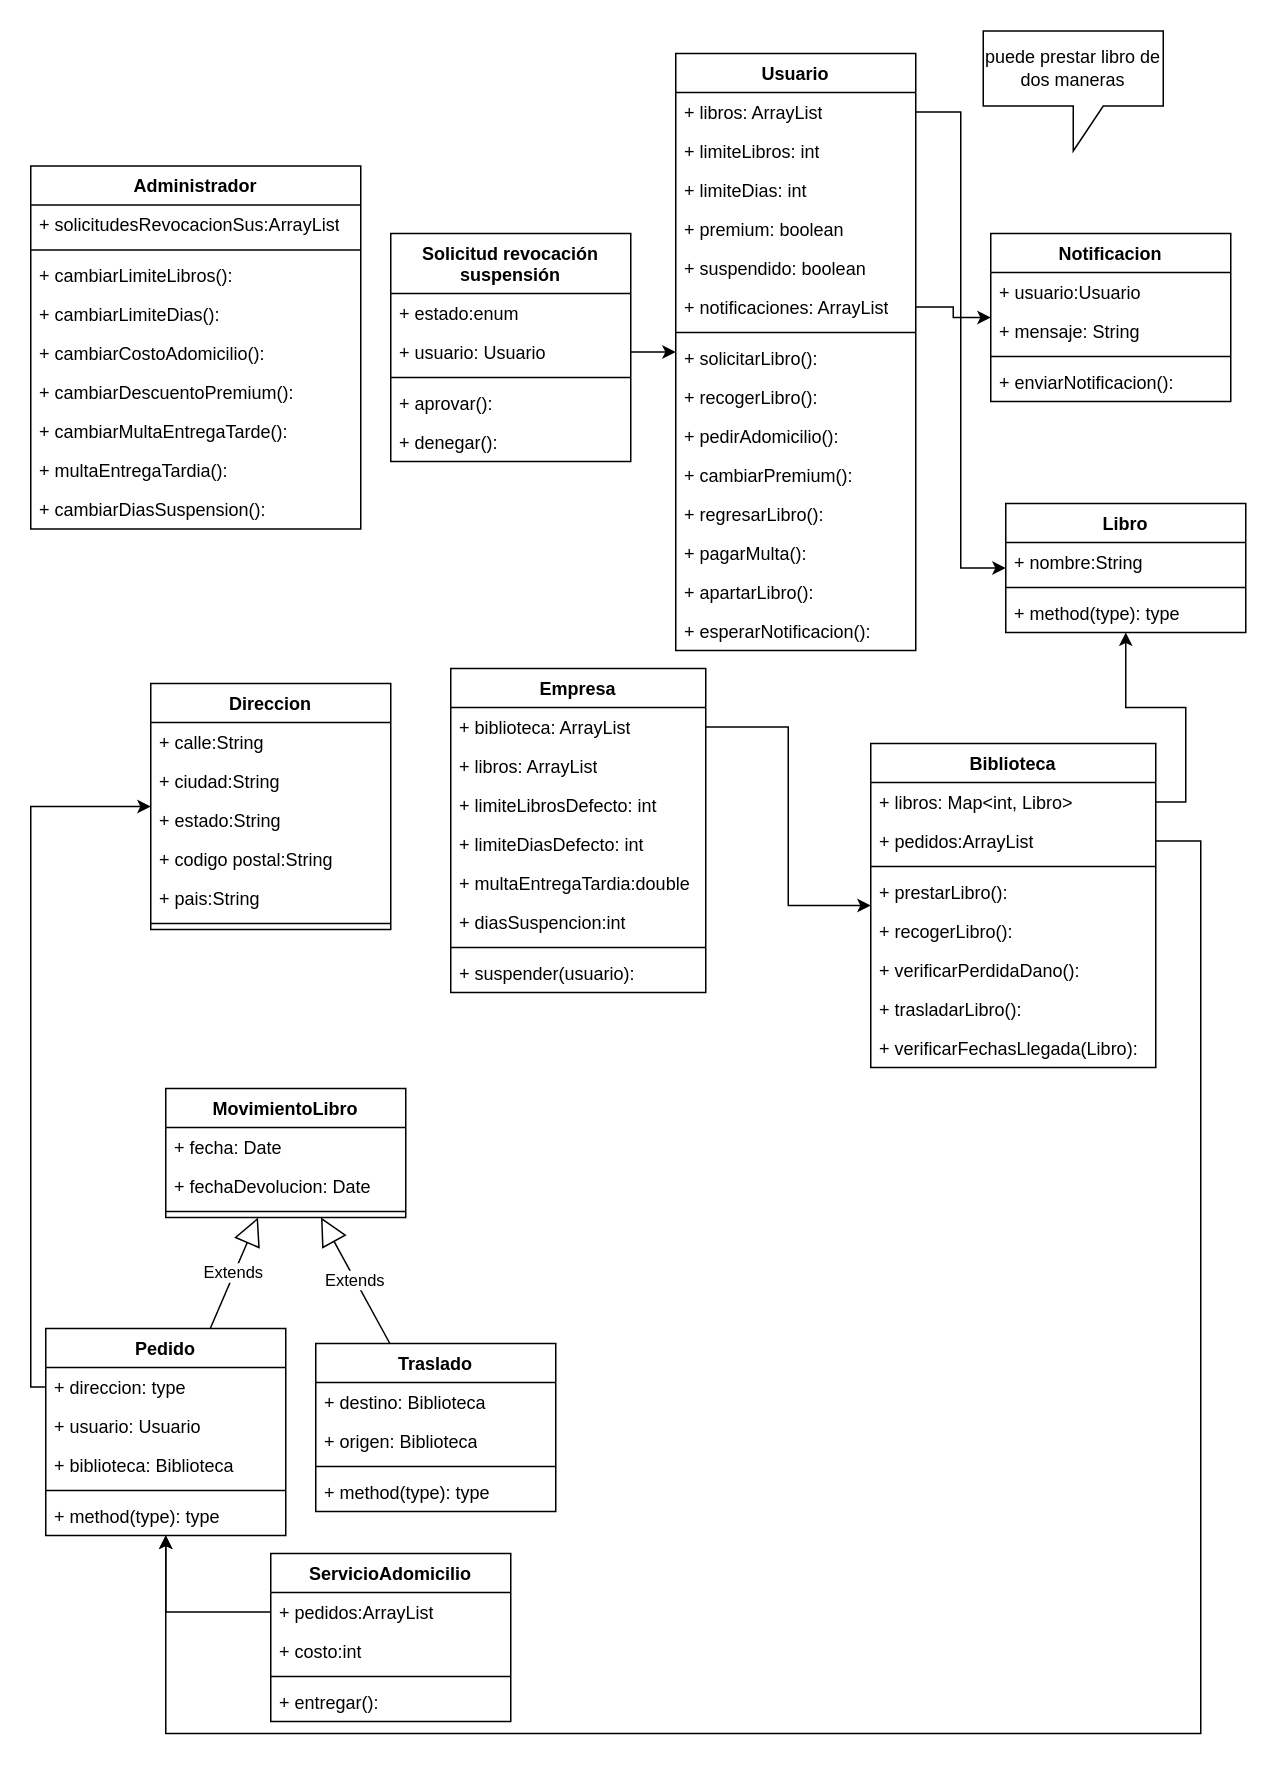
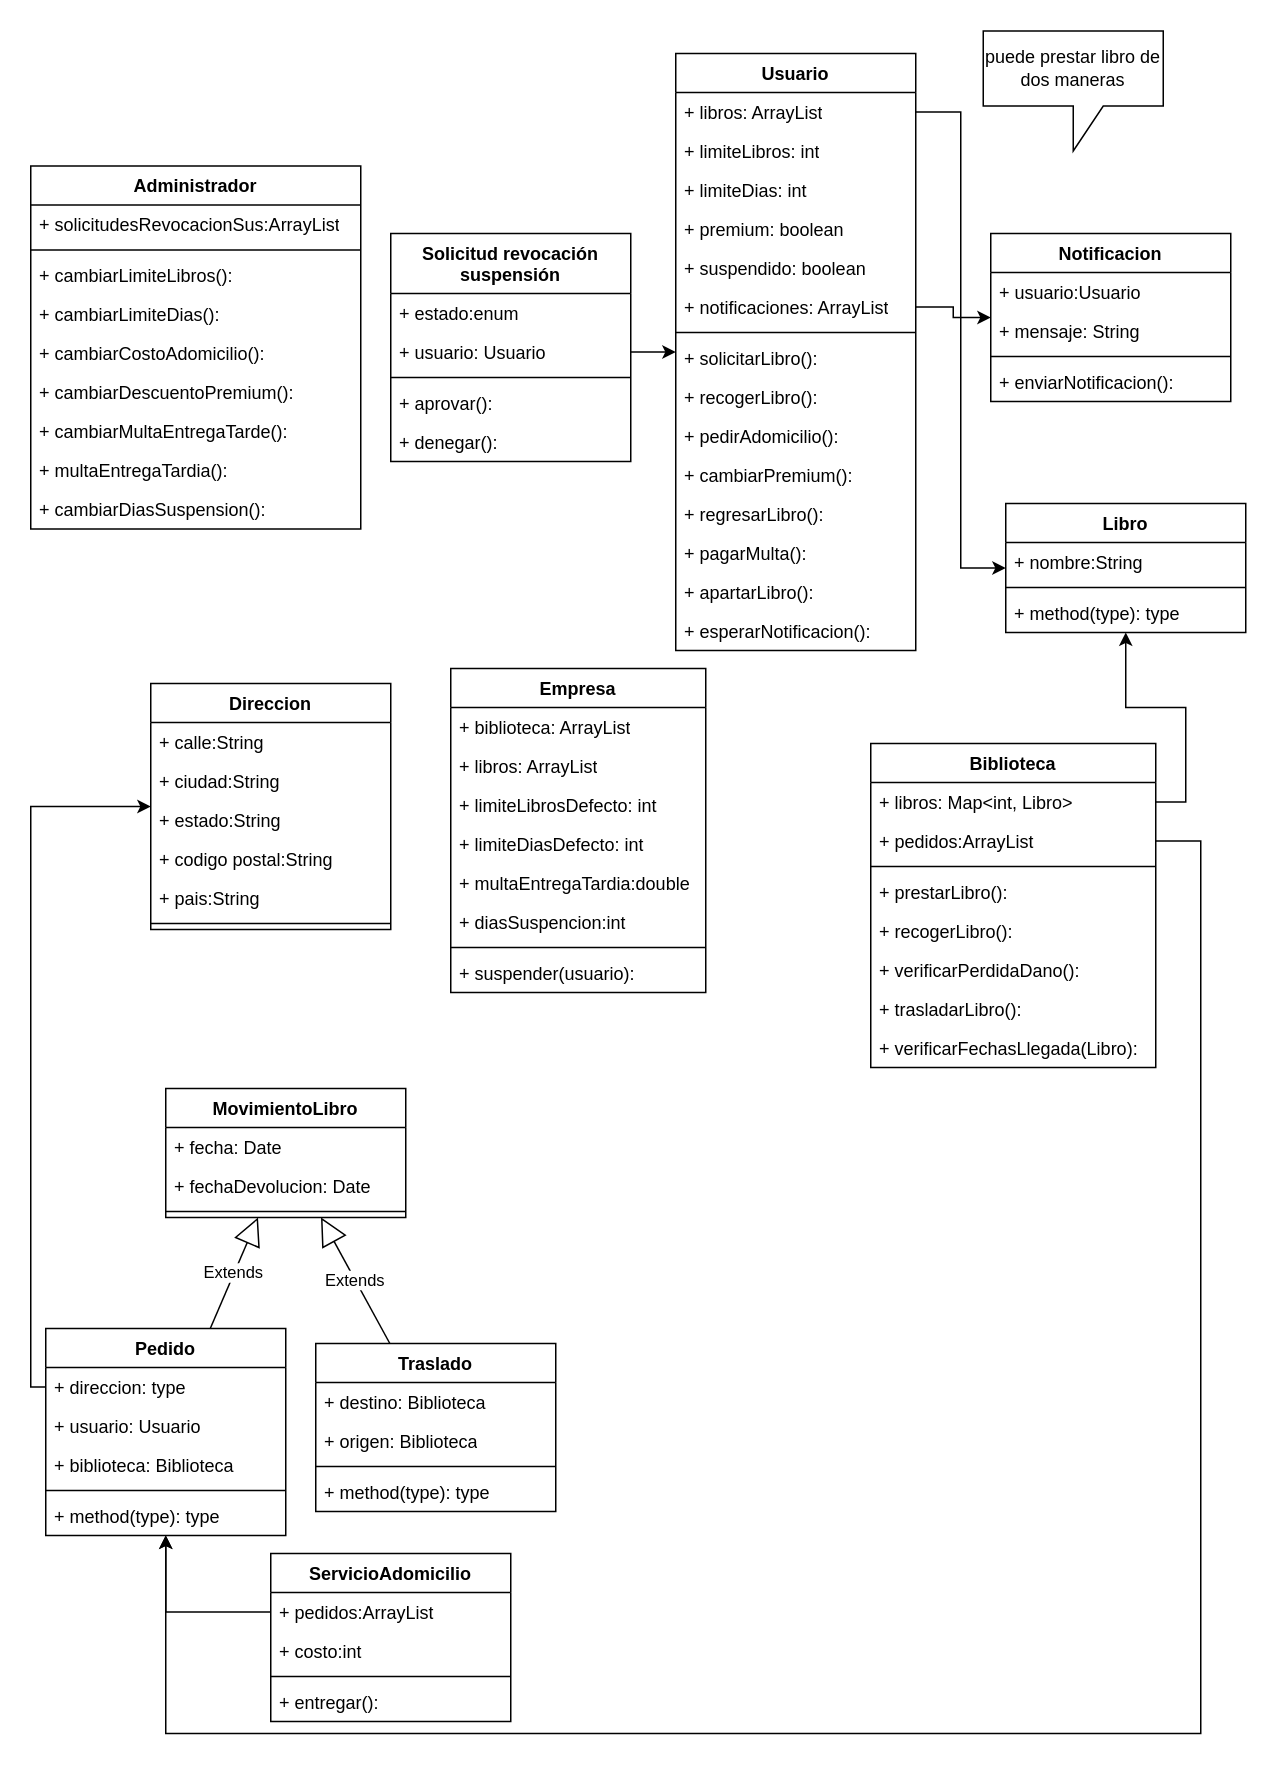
(788, 811) -> none
